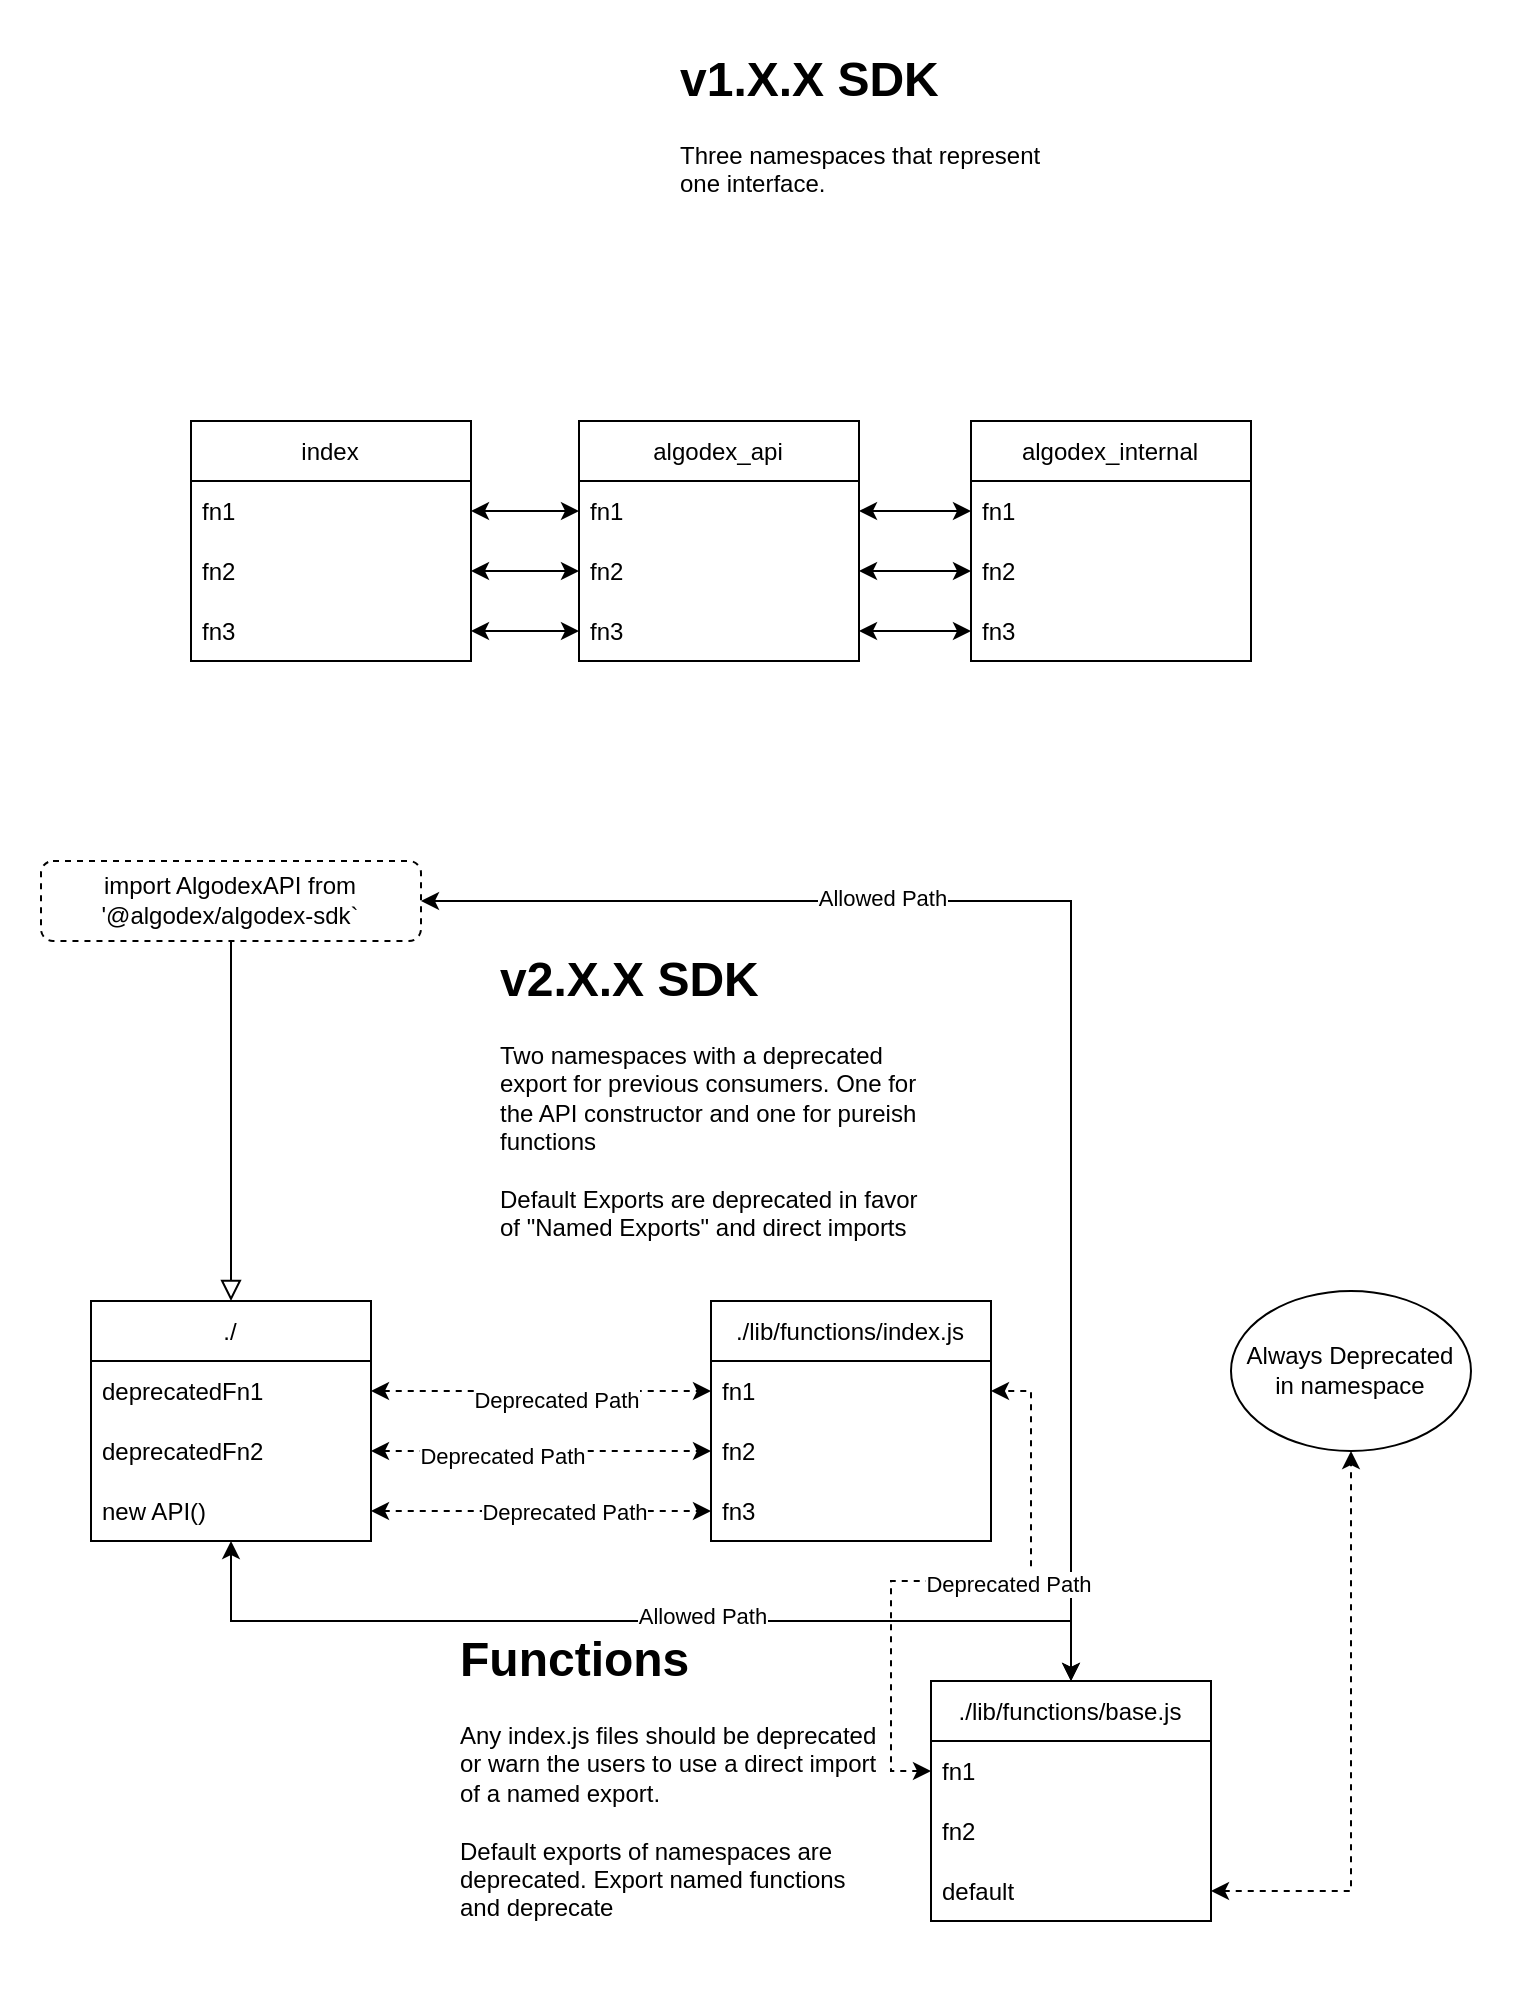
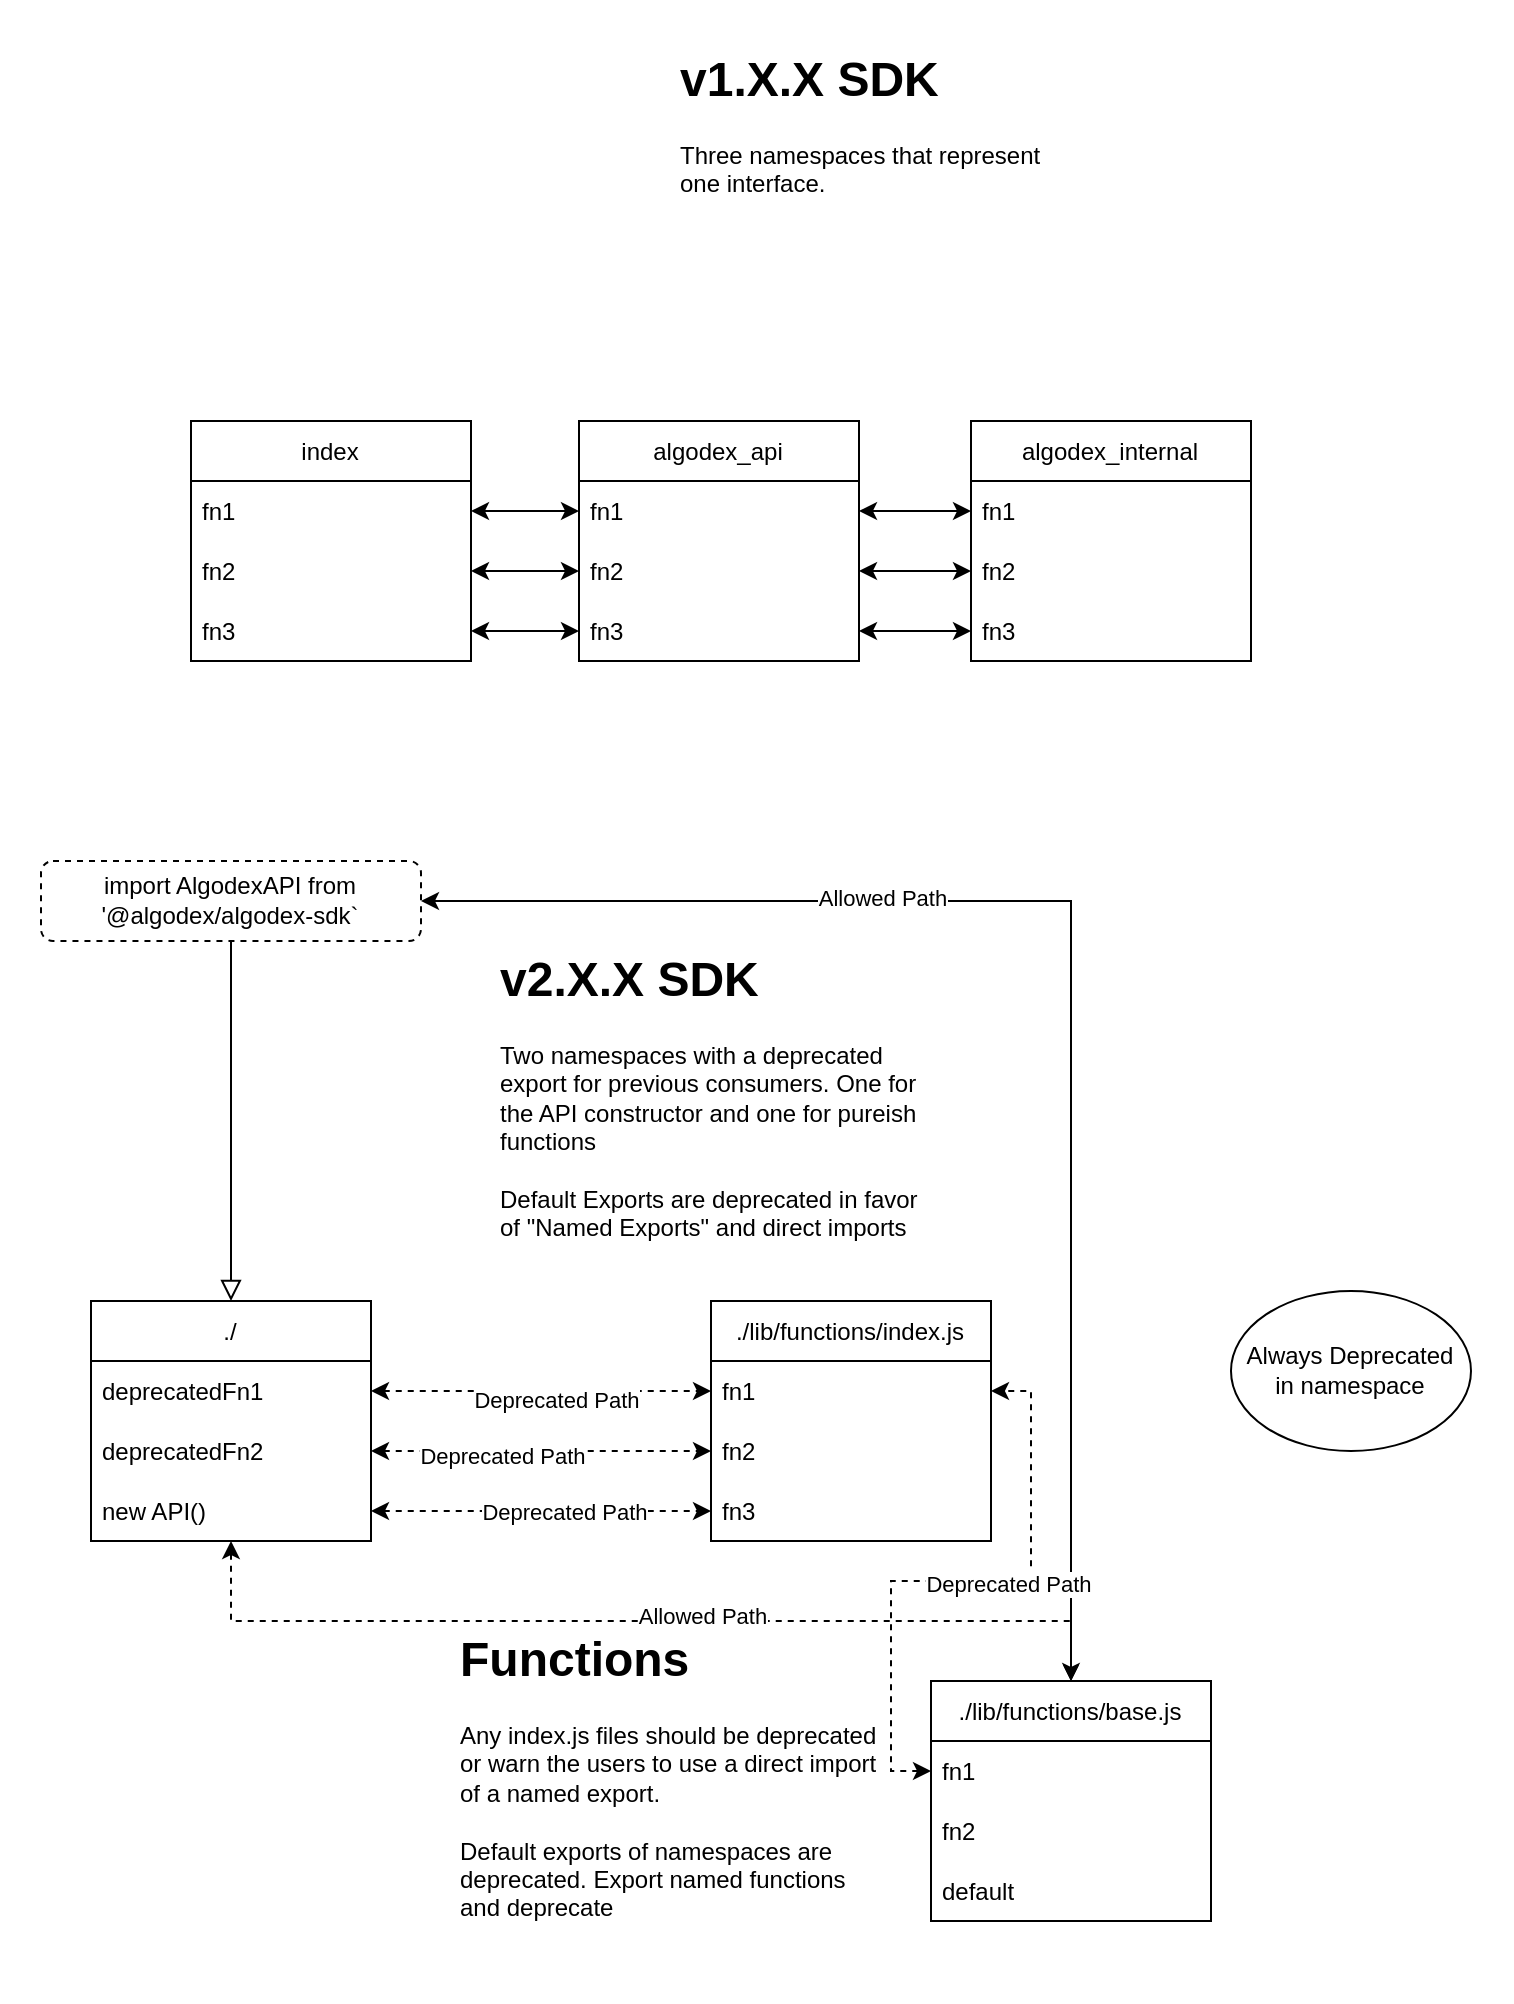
(1071, 1618) -> (1071, 1618)
(400, 1621) -> (400, 1621)
(1351, 1741) -> none
